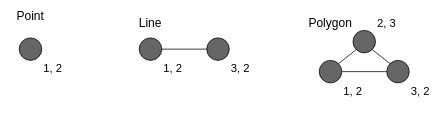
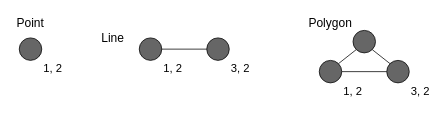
(30, 15) -> (30, 23)
(150, 23) -> (113, 38)
(387, 23) -> none
